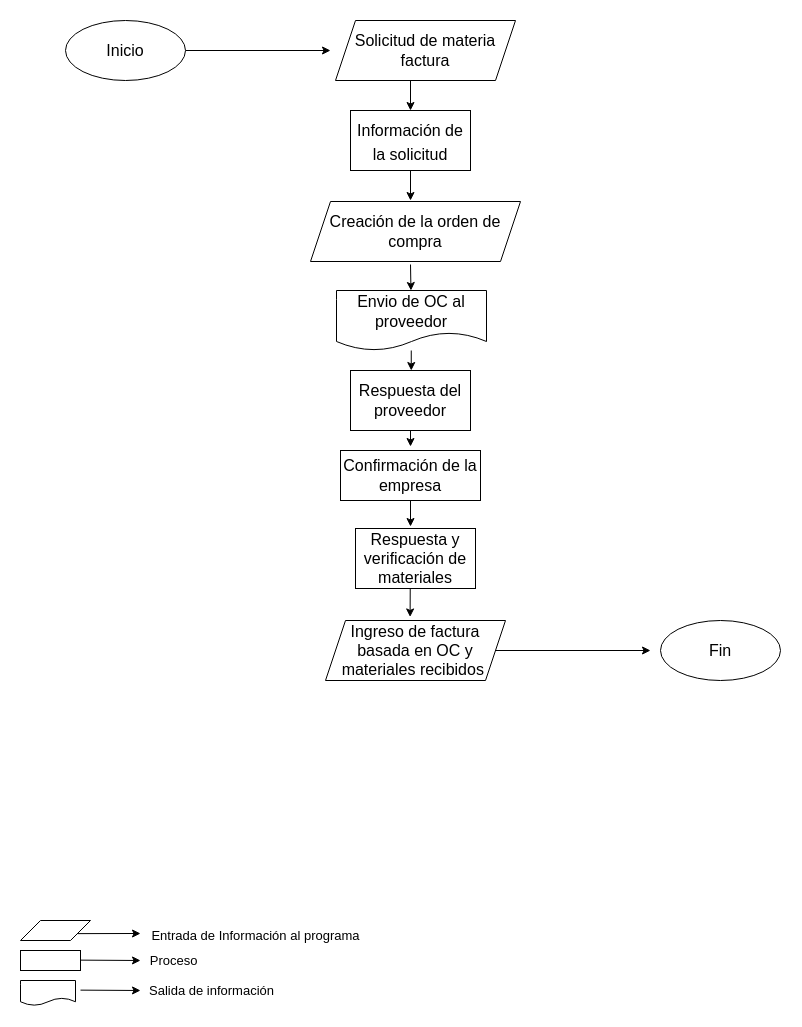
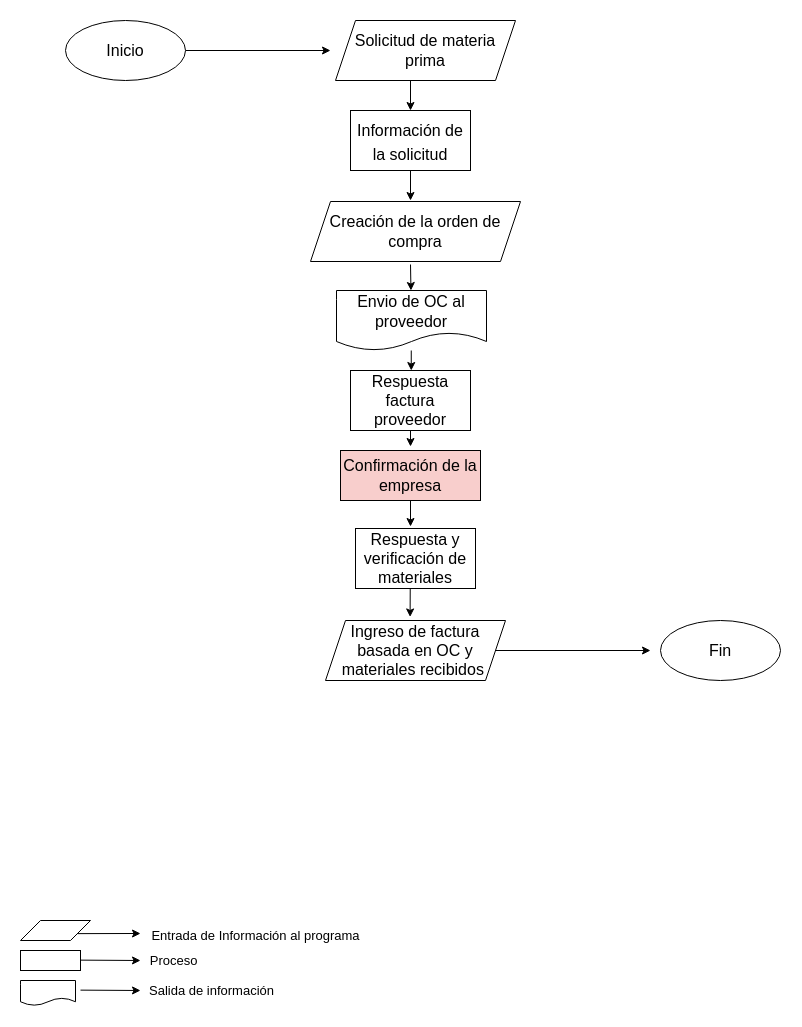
(426, 51) -> (426, 51)
(411, 401) -> (411, 401)
(411, 476) -> (411, 476)
